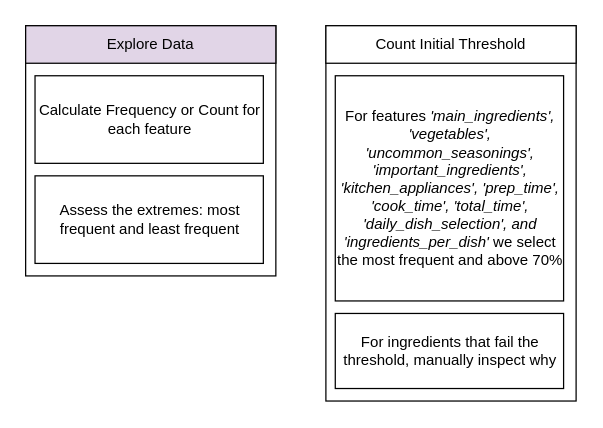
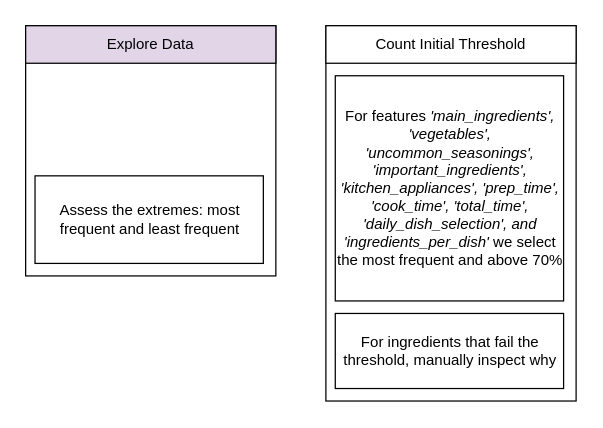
(149, 119) -> none
